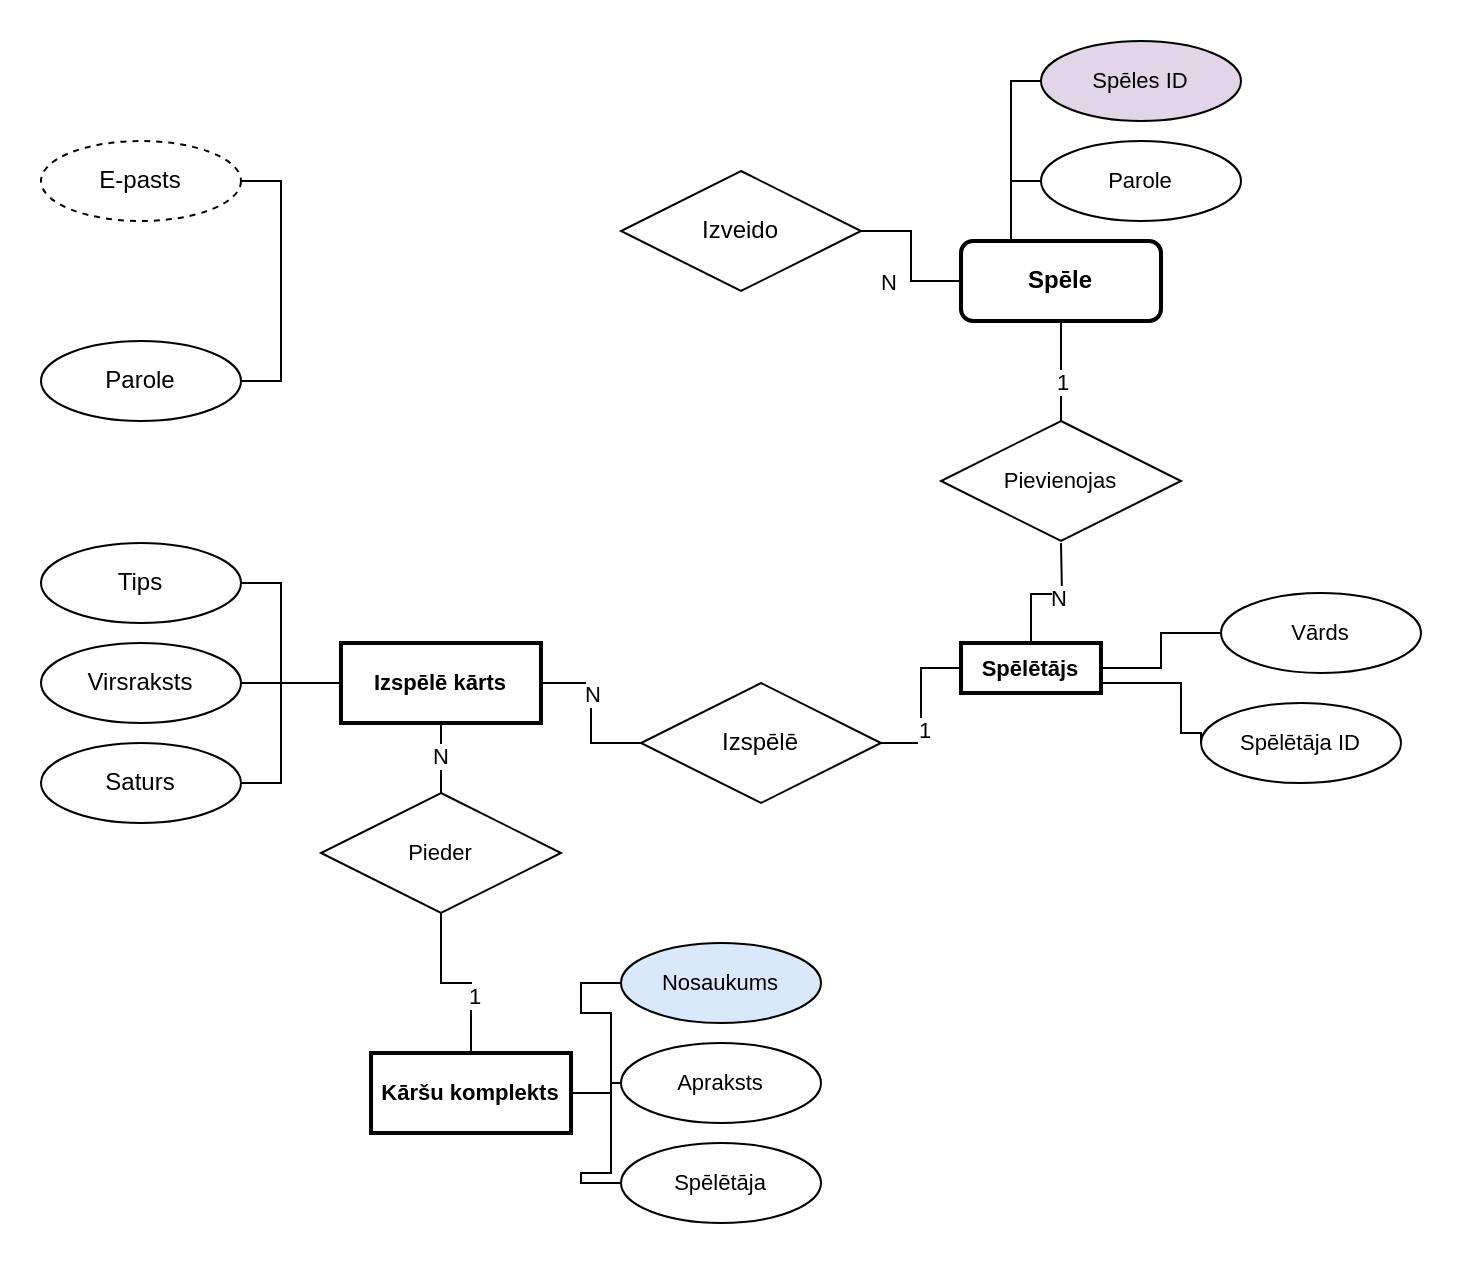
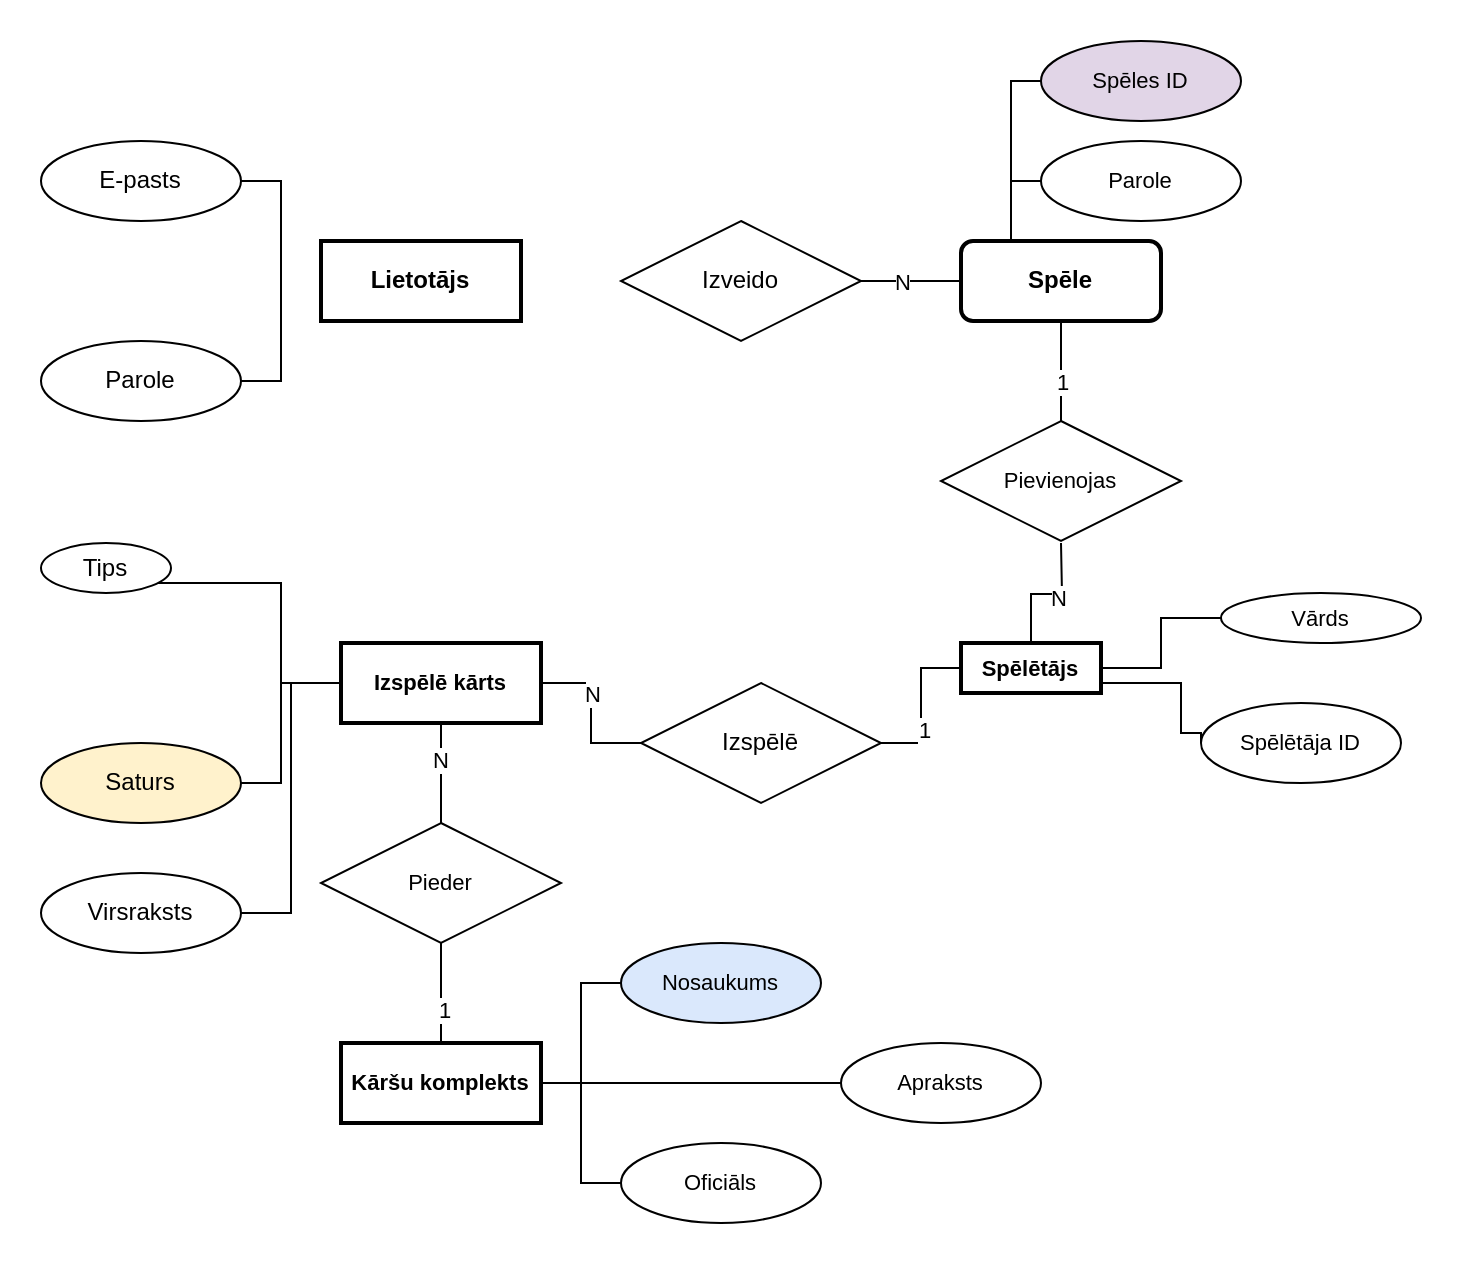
(141, 181) -> (141, 181)
(741, 231) -> (741, 281)
none -> (421, 281)
(141, 583) -> (106, 568)
(1321, 633) -> (1321, 618)
(141, 683) -> (141, 913)
(141, 783) -> (141, 783)
(441, 853) -> (441, 883)
(721, 1083) -> (941, 1083)
(471, 1093) -> (441, 1083)
(721, 1183) -> (721, 1183)
